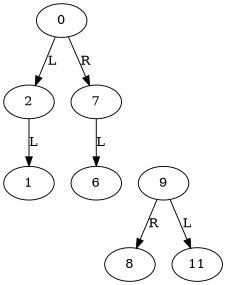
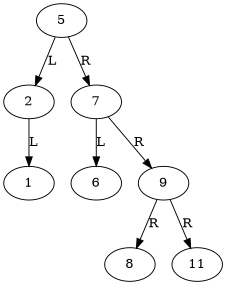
(62, 21) -> (62, 21)
none -> (127, 139)
(187, 224) -> (187, 224)
